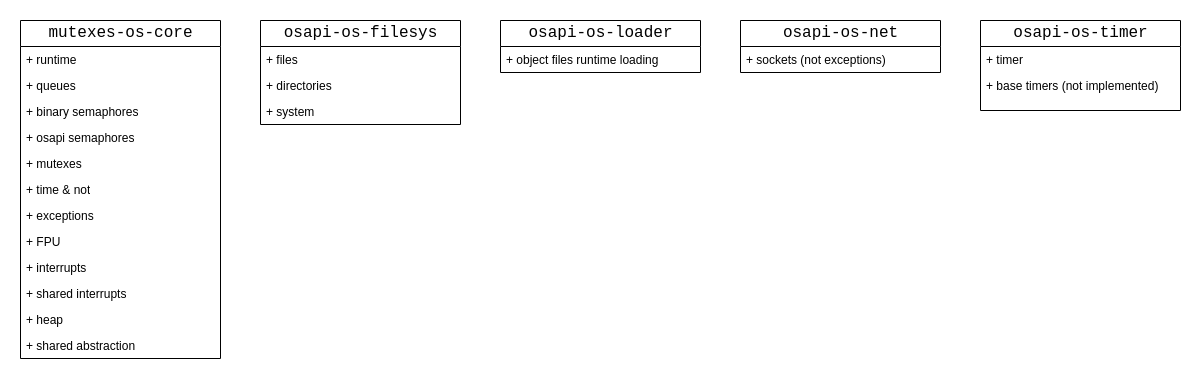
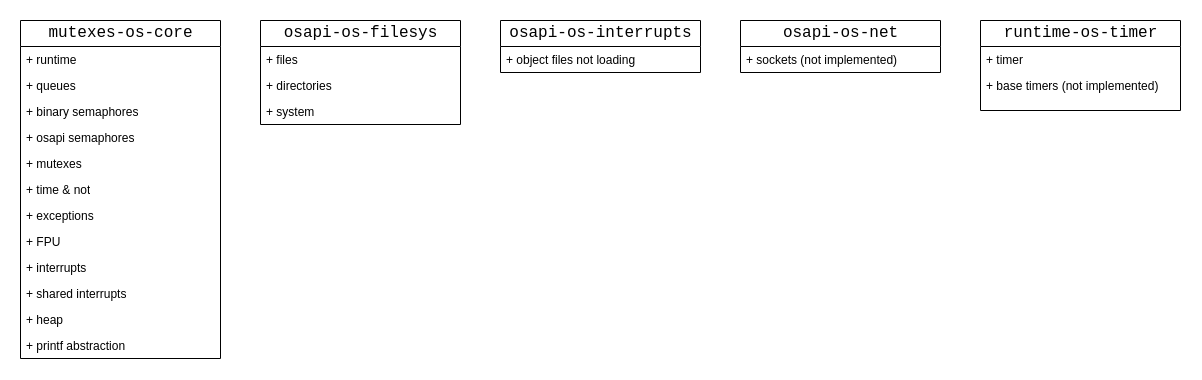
(601, 34) -> (601, 34)
(1081, 34) -> (1081, 34)
(593, 61) -> (581, 61)
(828, 61) -> (829, 61)
(89, 347) -> (87, 347)
